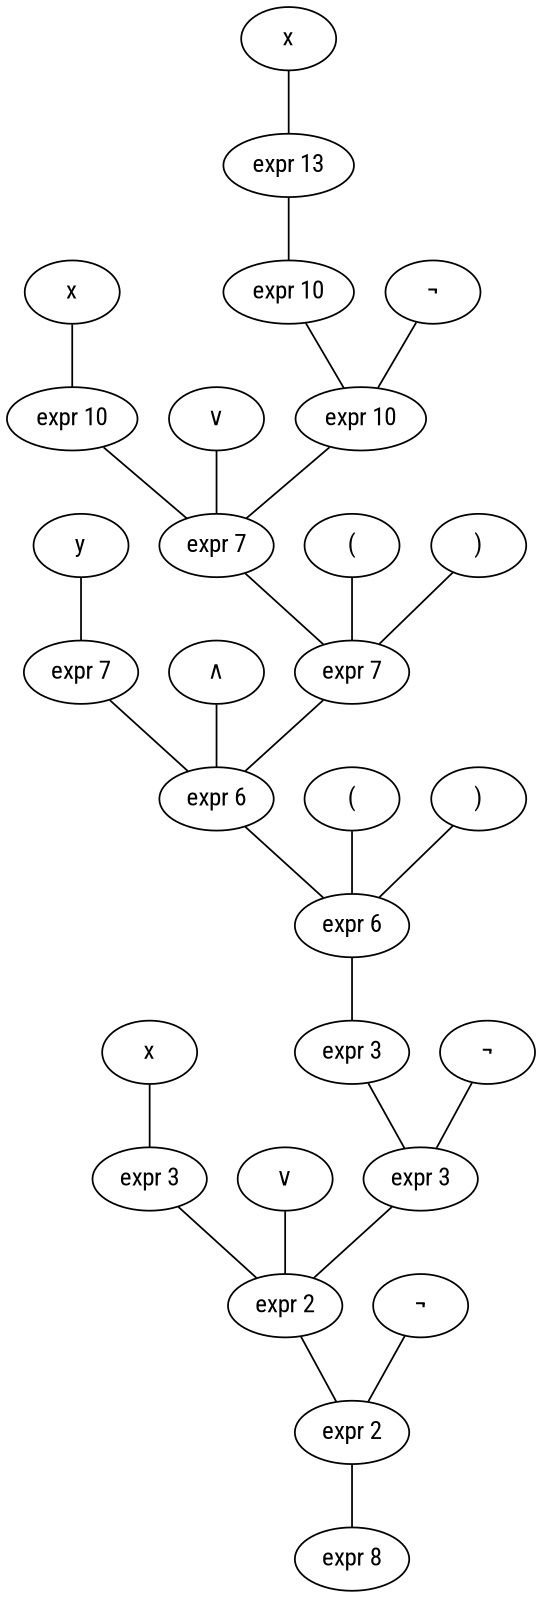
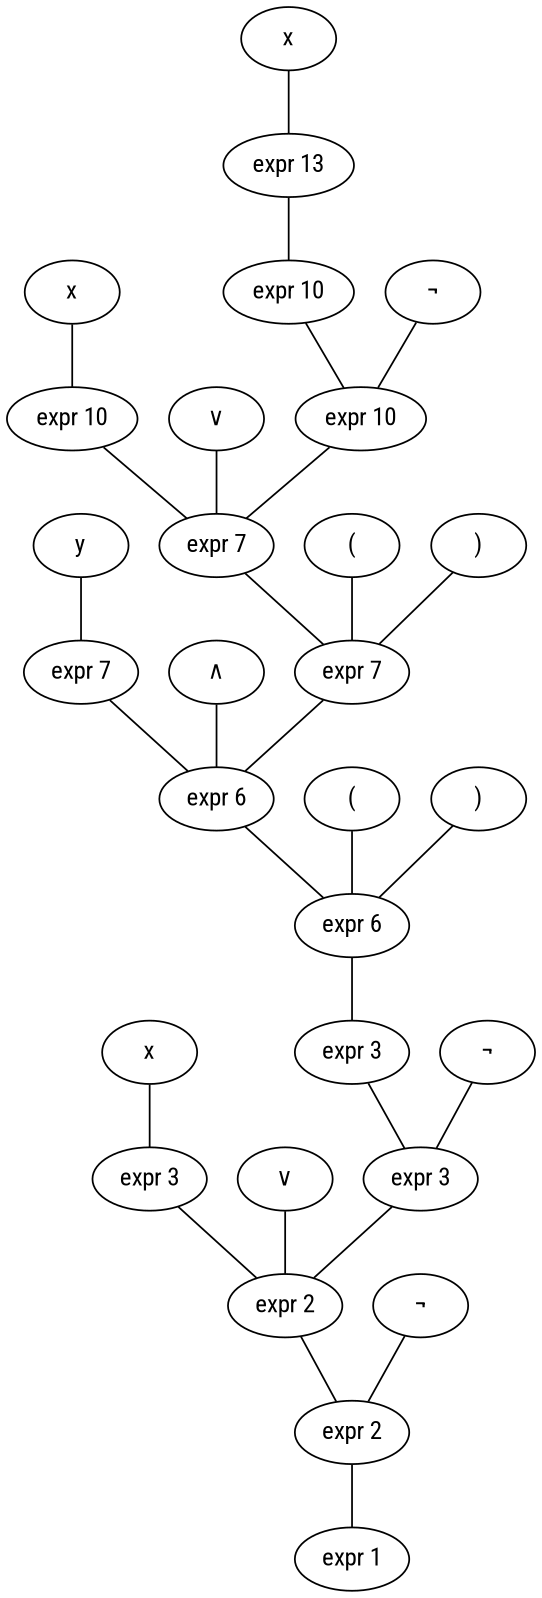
(352, 1559) -> (352, 1559)
